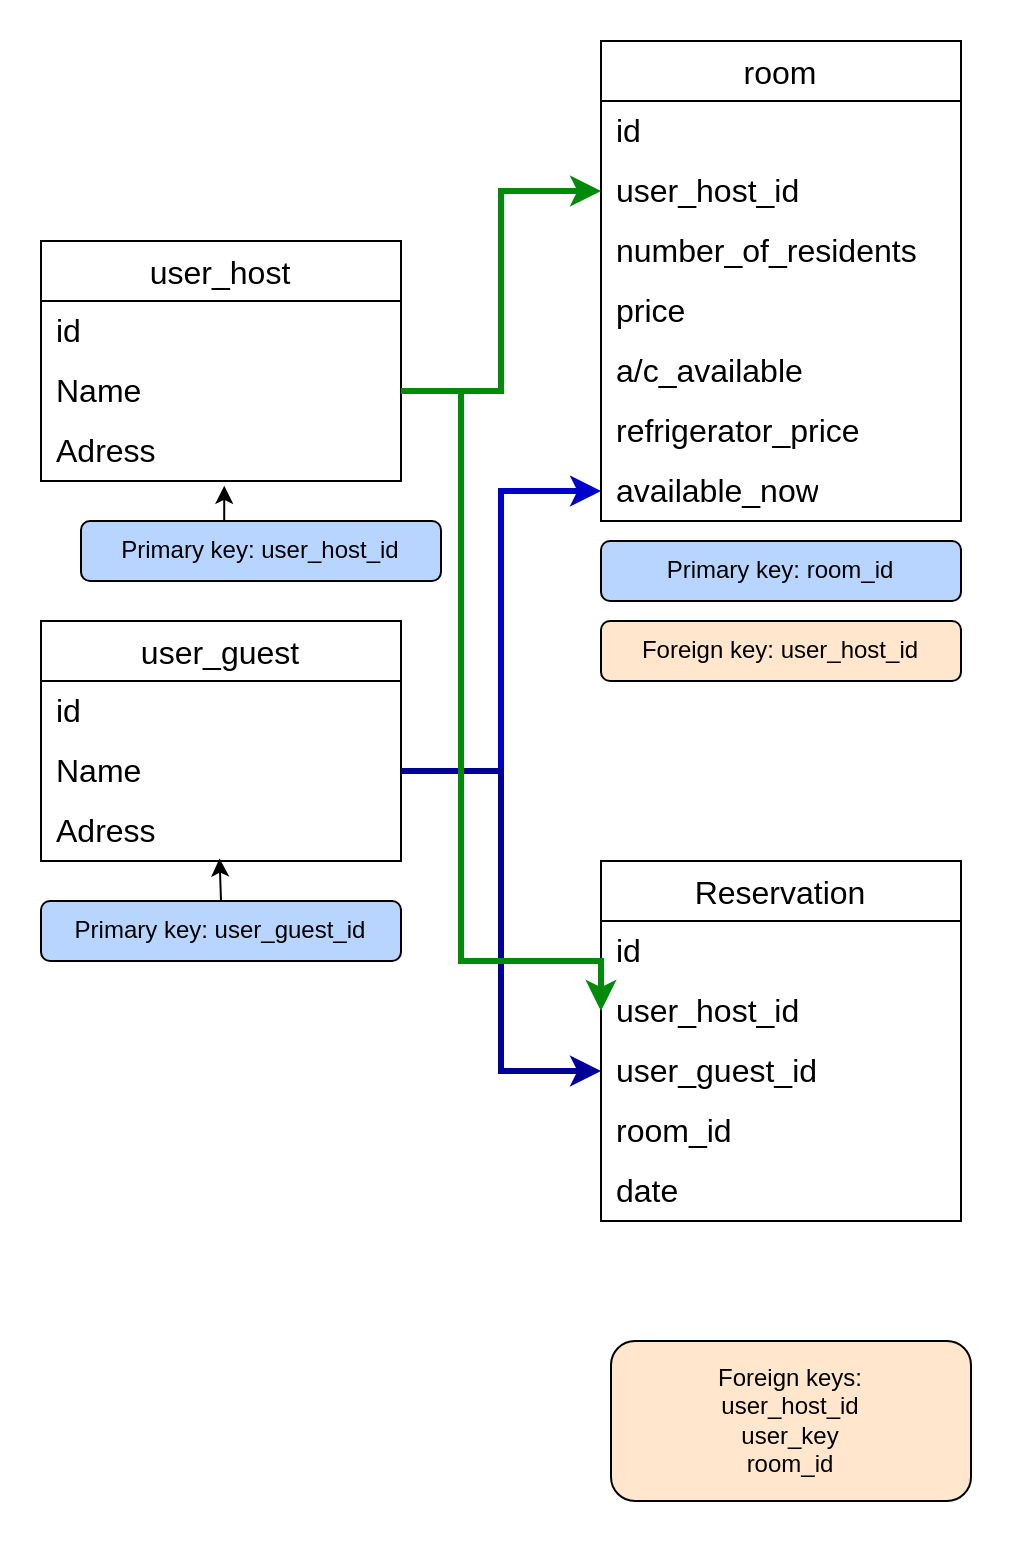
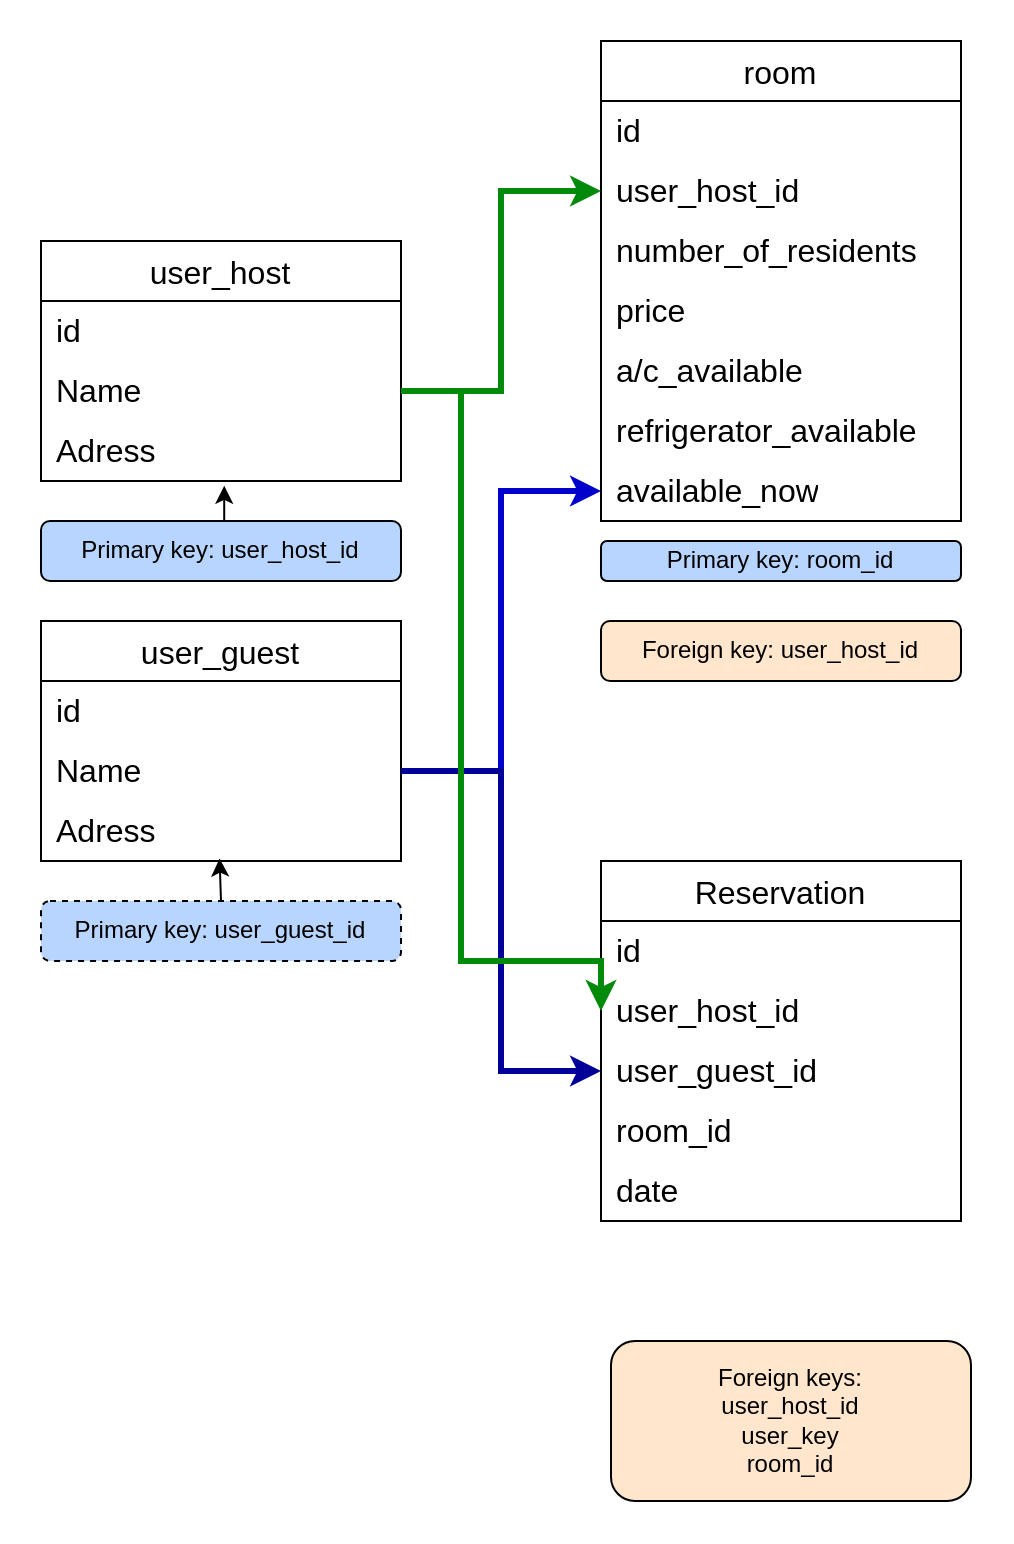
(770, 431) -> (789, 431)
(261, 551) -> (221, 551)
(781, 571) -> (781, 561)
(221, 931) -> (221, 931)
